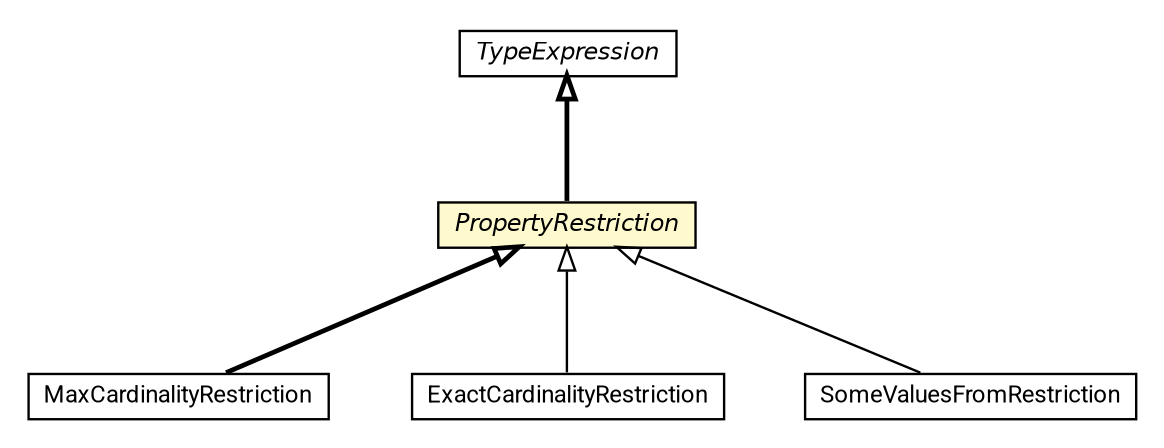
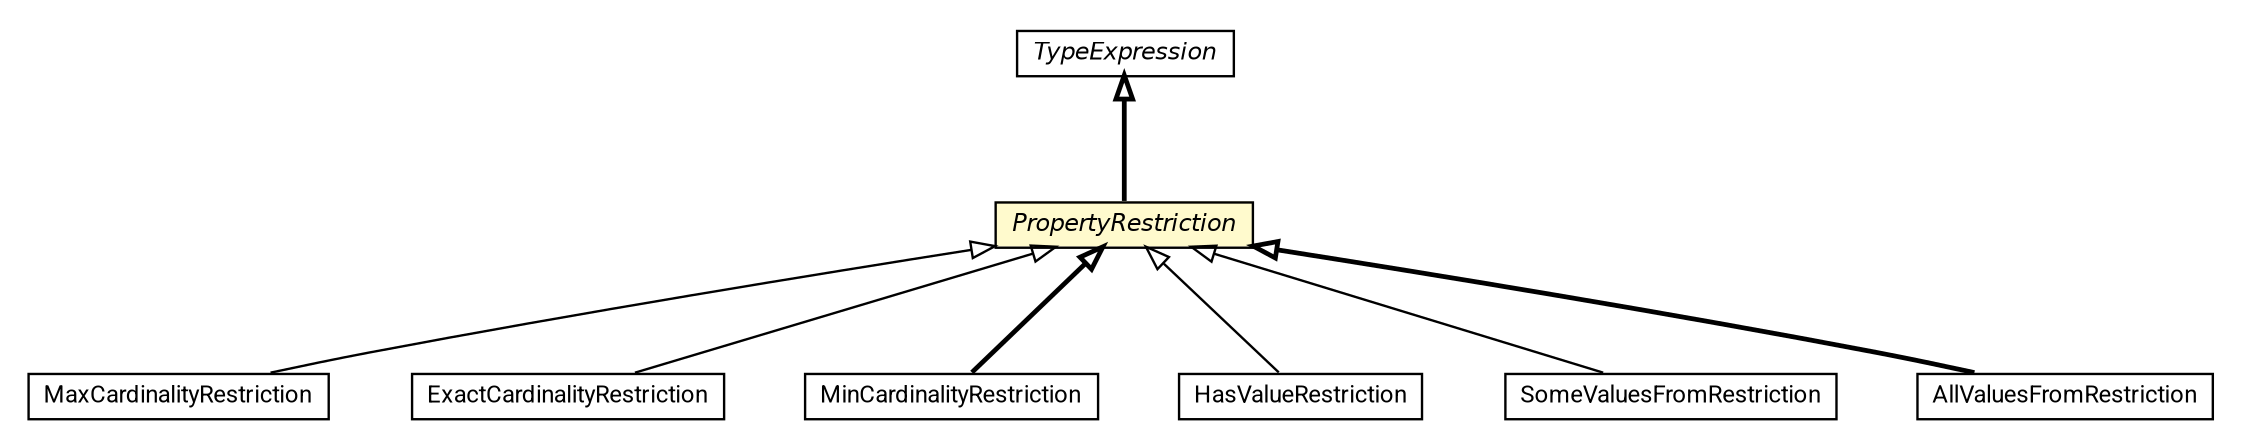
(361, 315) -> (620, 307)
none -> (950, 395)
none -> (1301, 395)
none -> (2065, 395)
